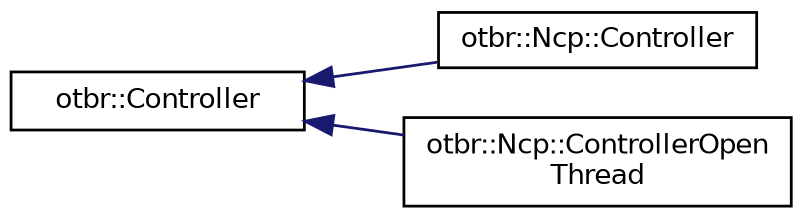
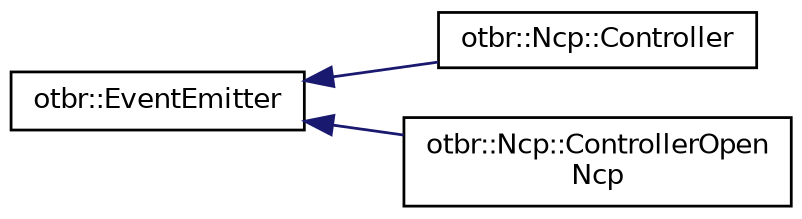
(158, 101) -> (158, 101)
(598, 162) -> (598, 162)
